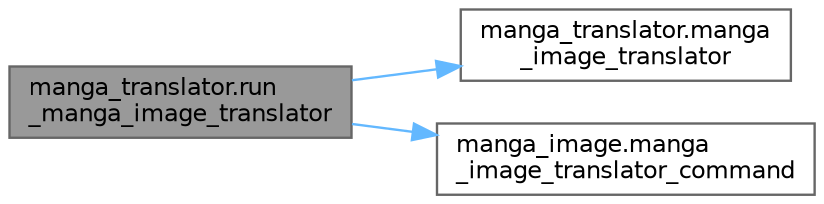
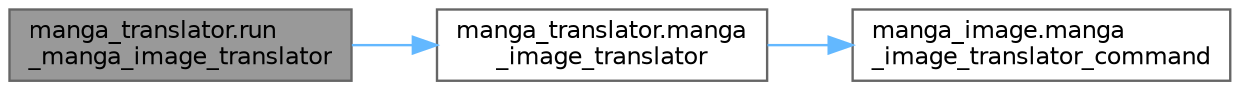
(382, 128) -> (798, 45)
